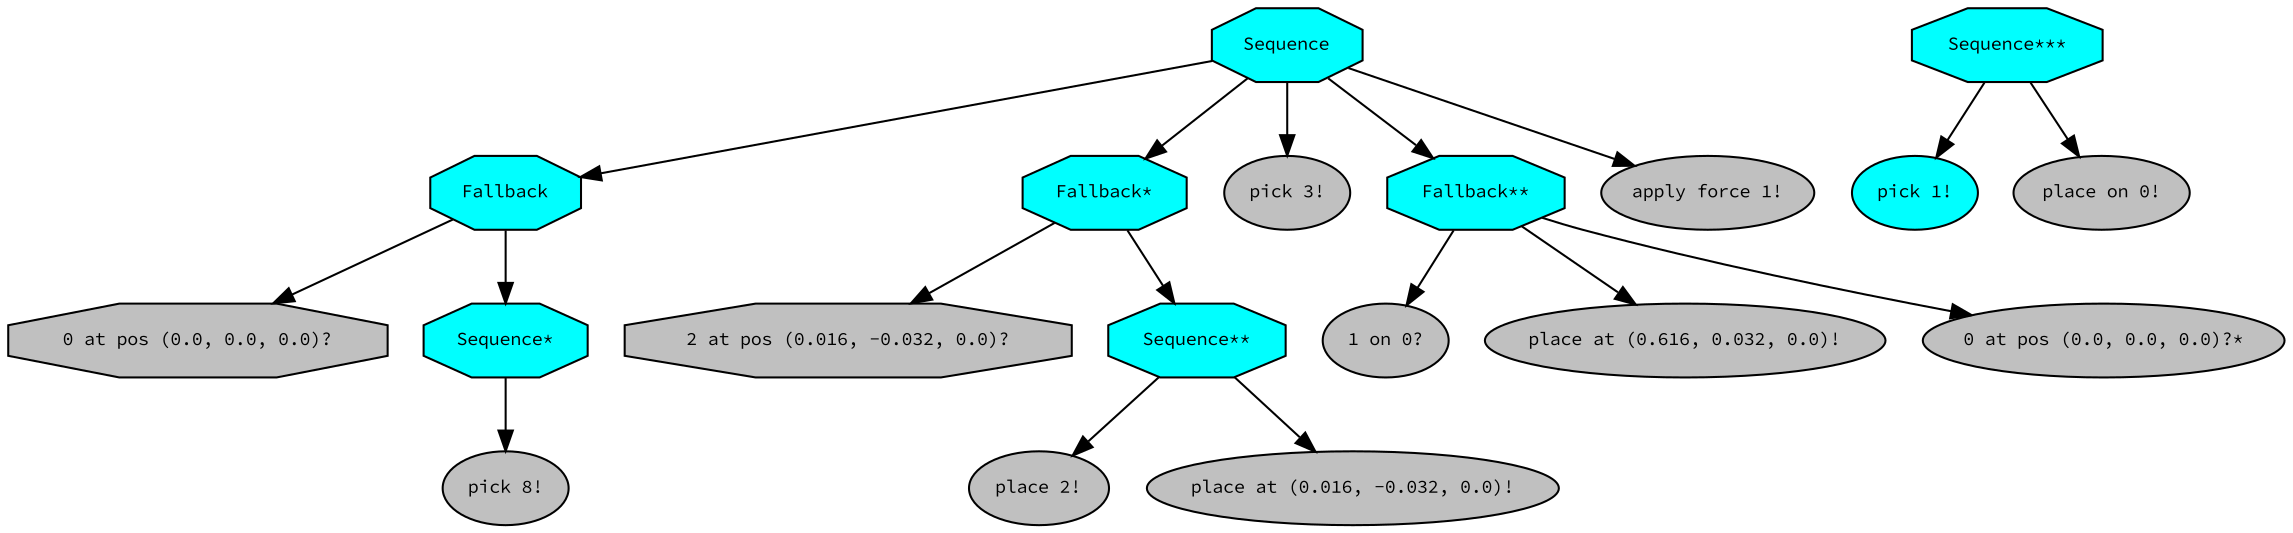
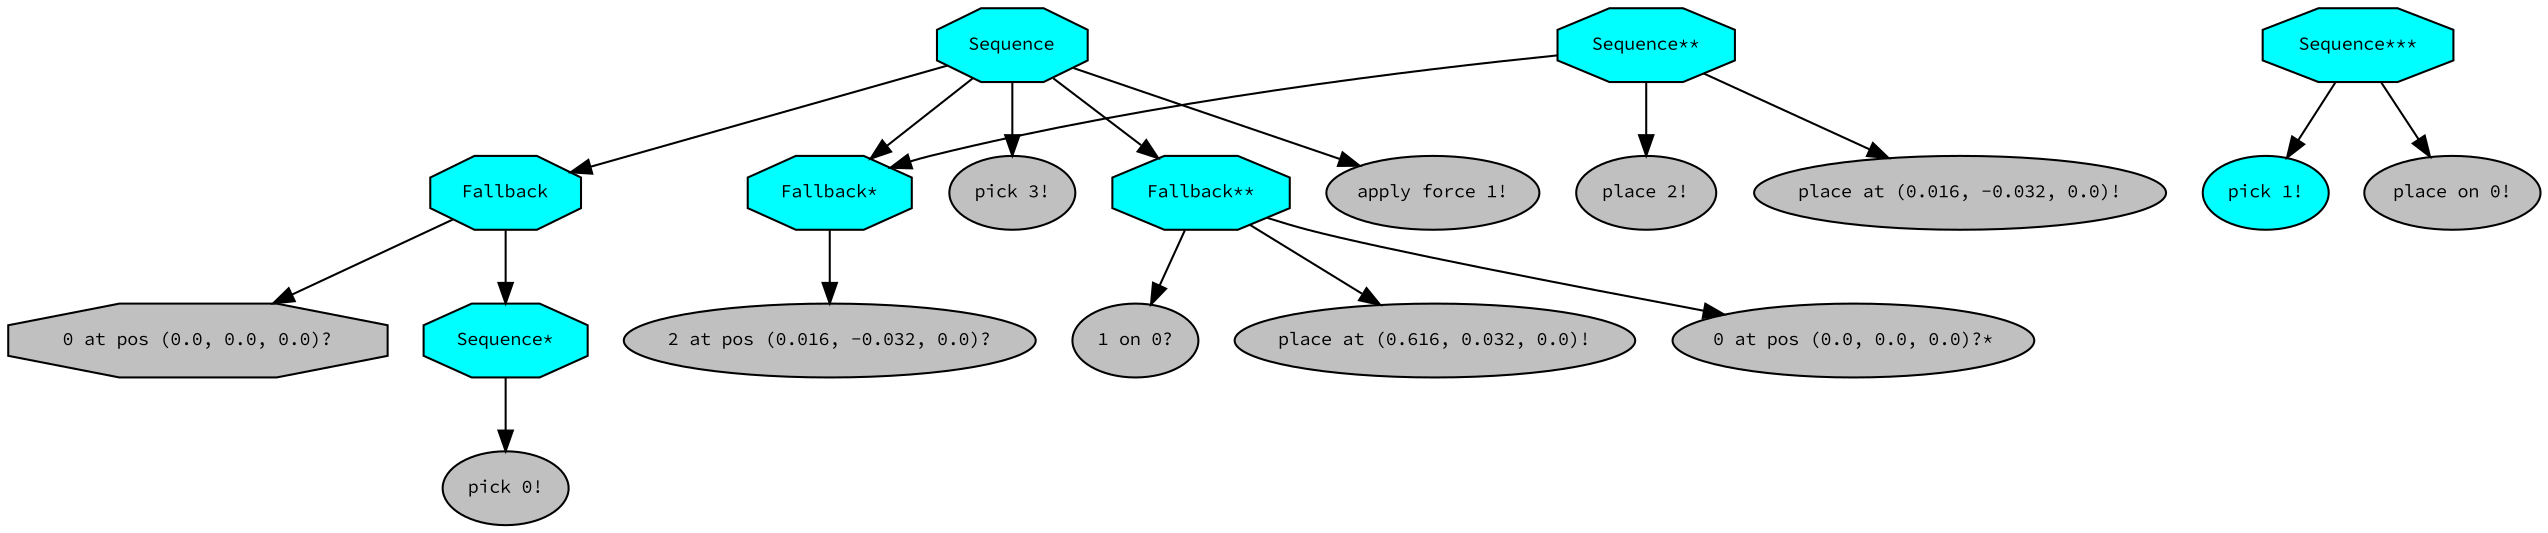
(1145, 258) -> (1232, 97)
(848, 341) -> (830, 341)
(506, 488) -> (506, 488)
